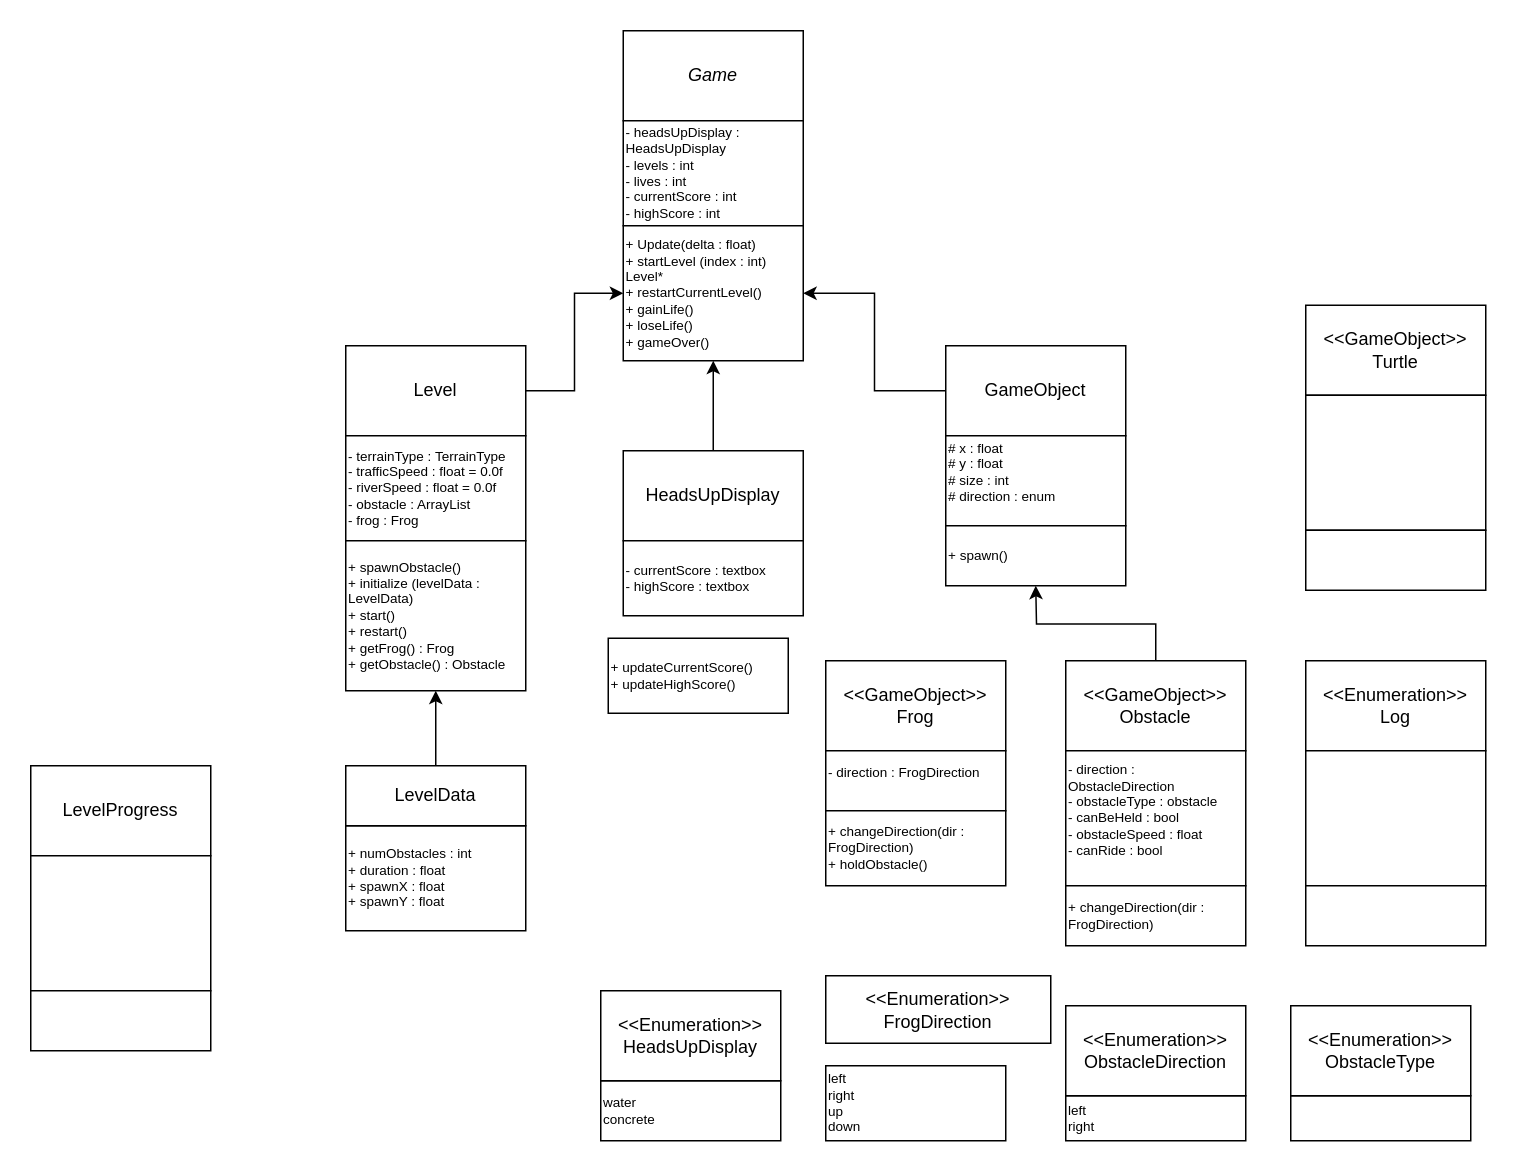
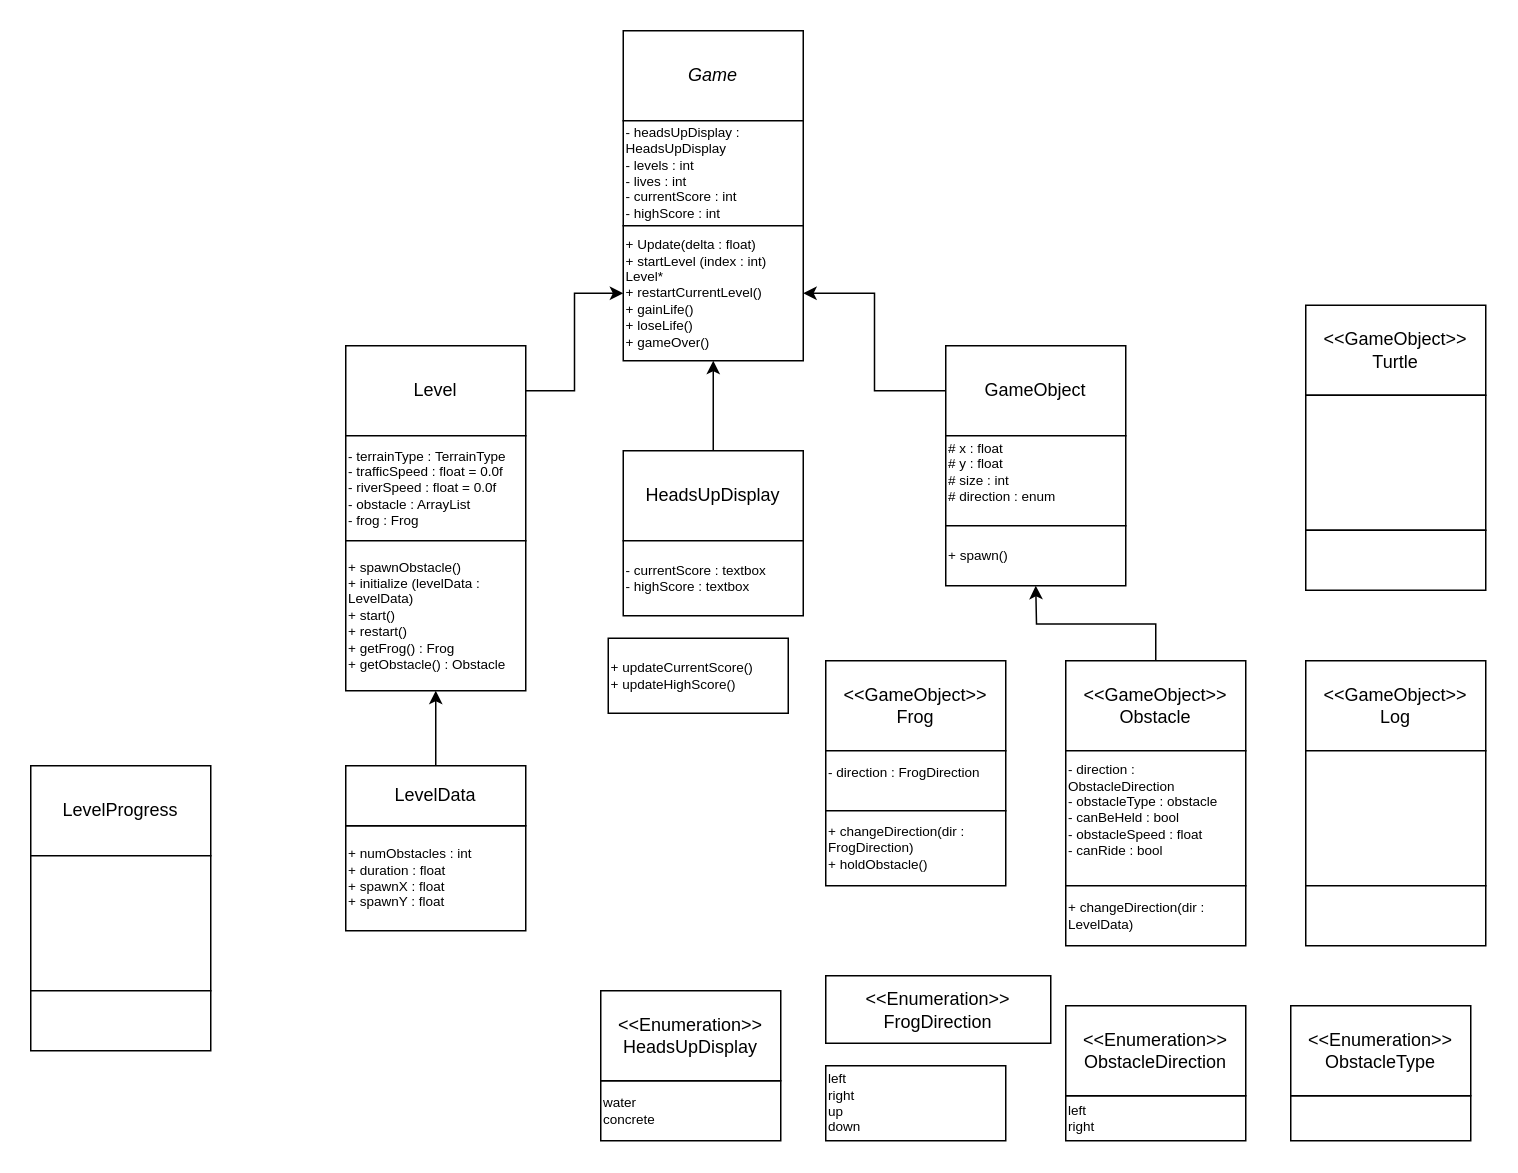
(1396, 706) -> (1396, 706)
(1157, 916) -> (1157, 916)
